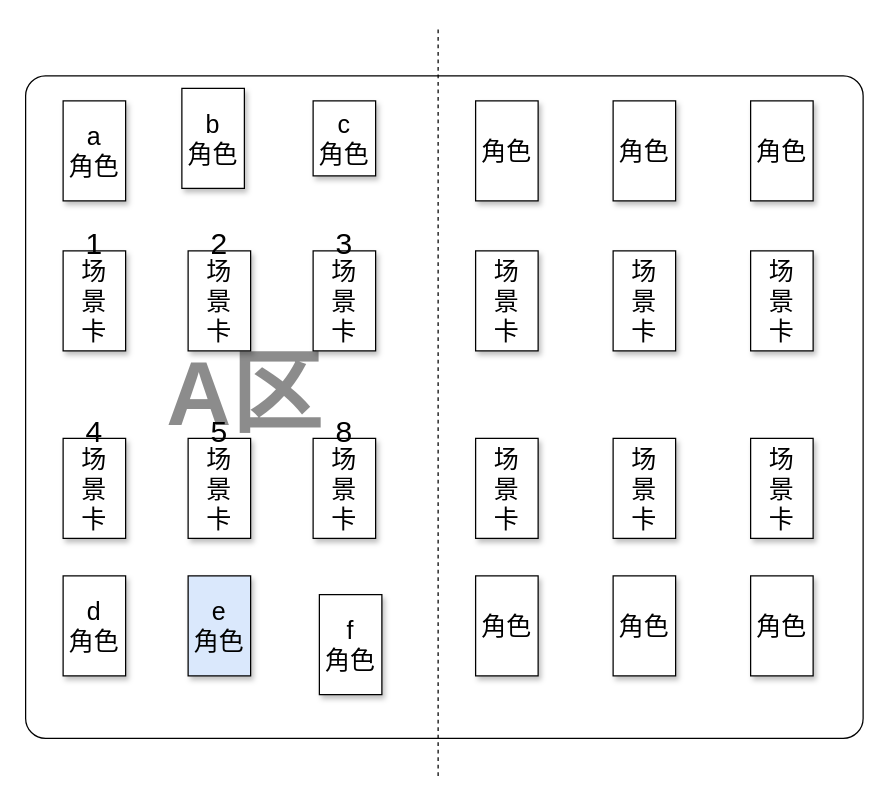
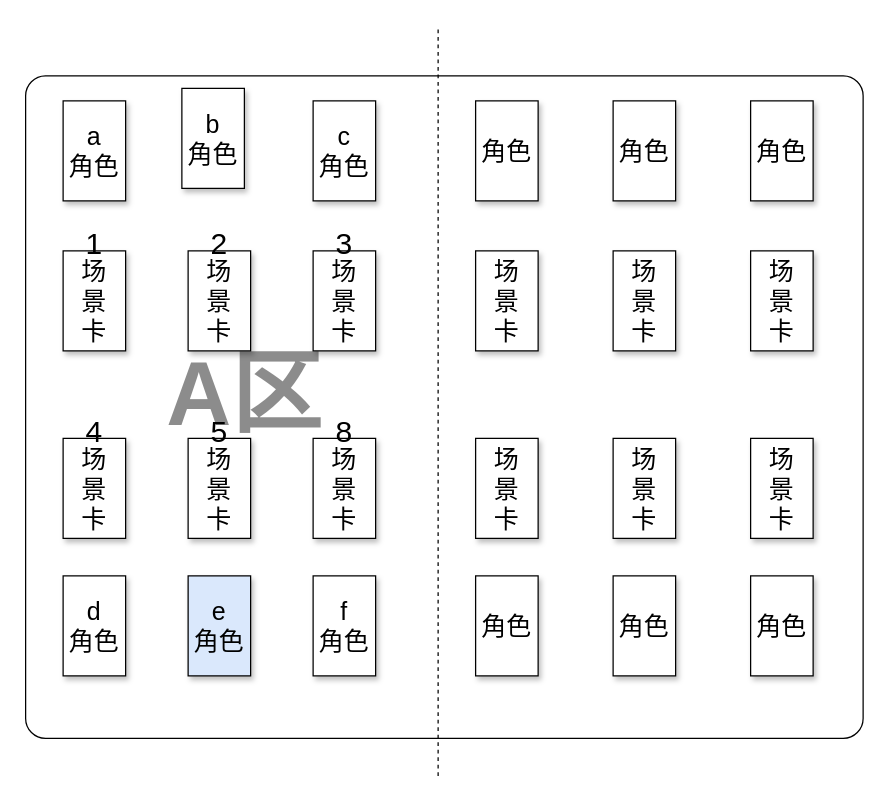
(344, 138) -> (344, 151)
(351, 644) -> (344, 626)
